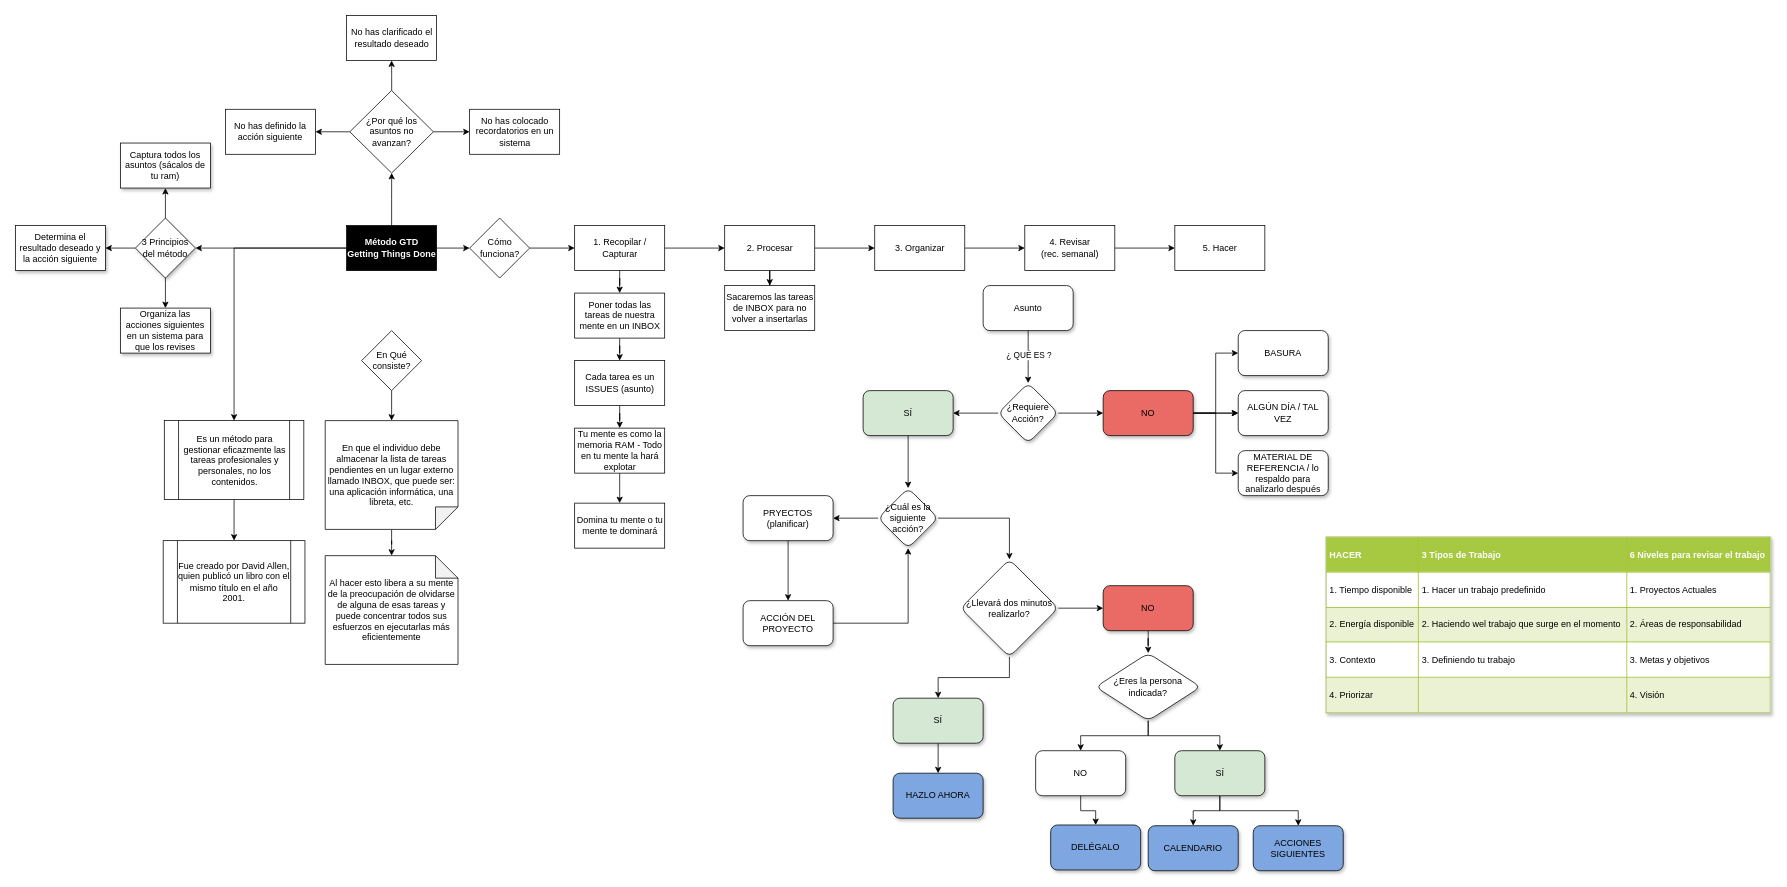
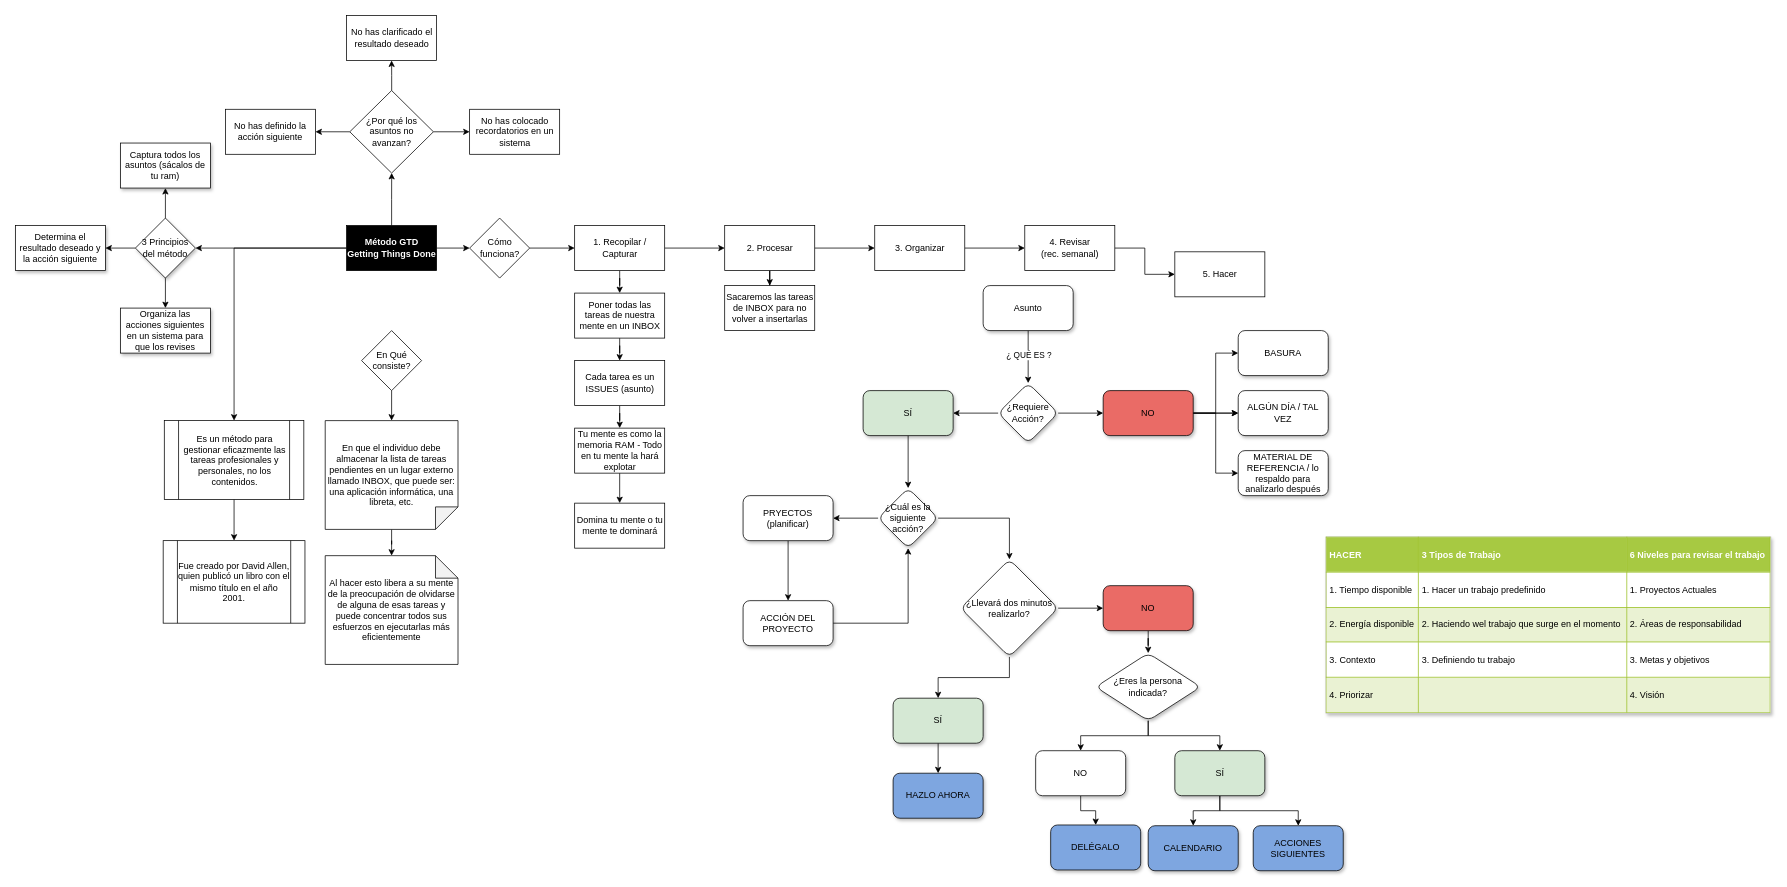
(1220, 248) -> (1220, 274)
